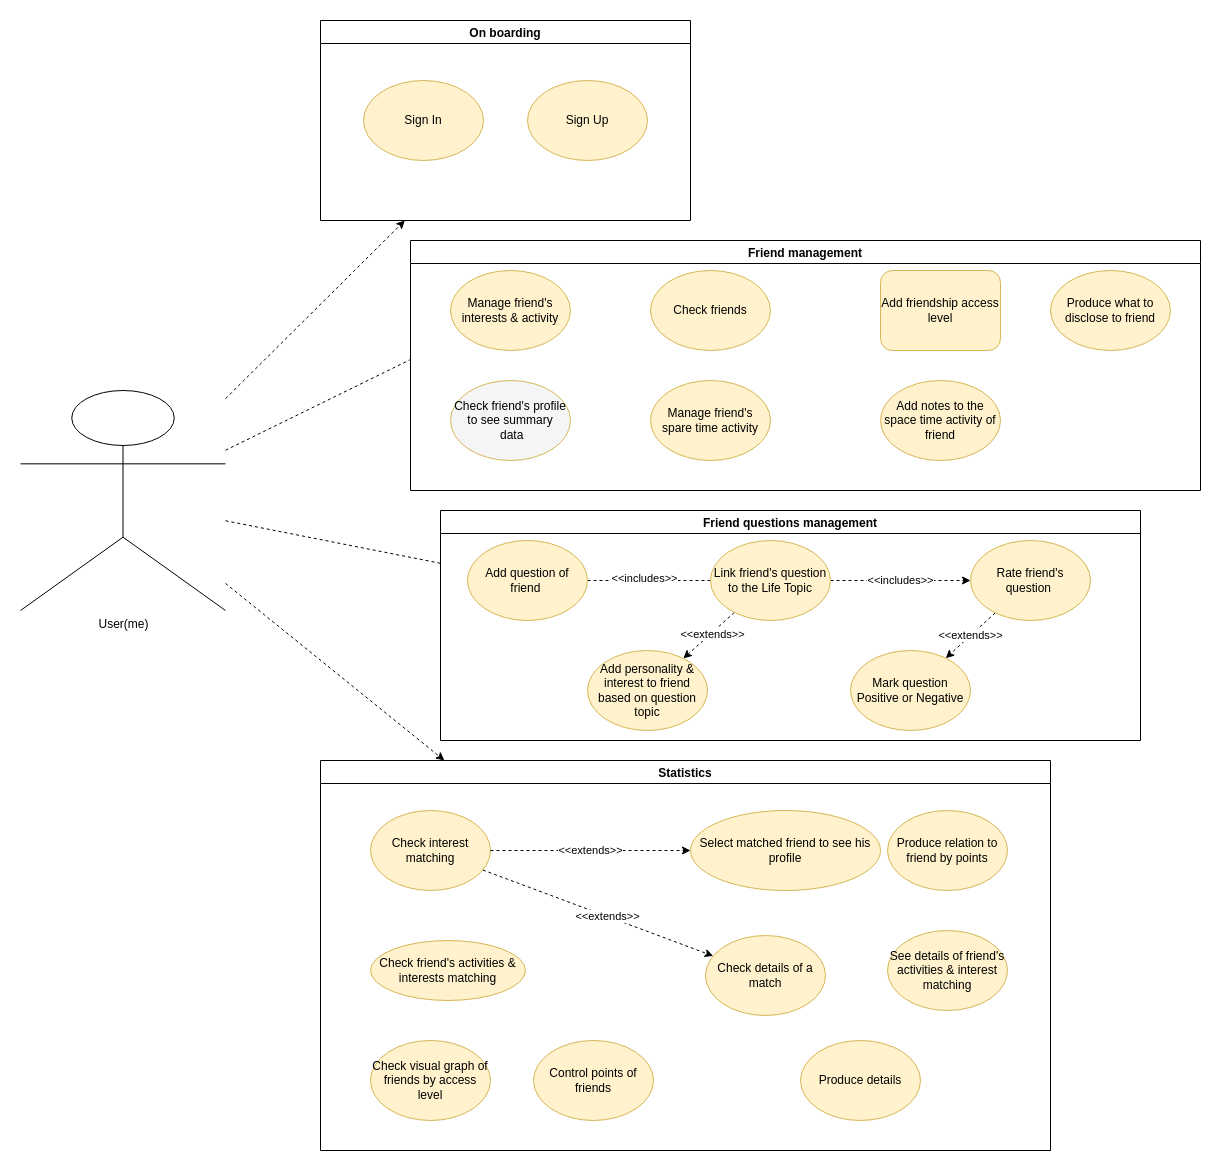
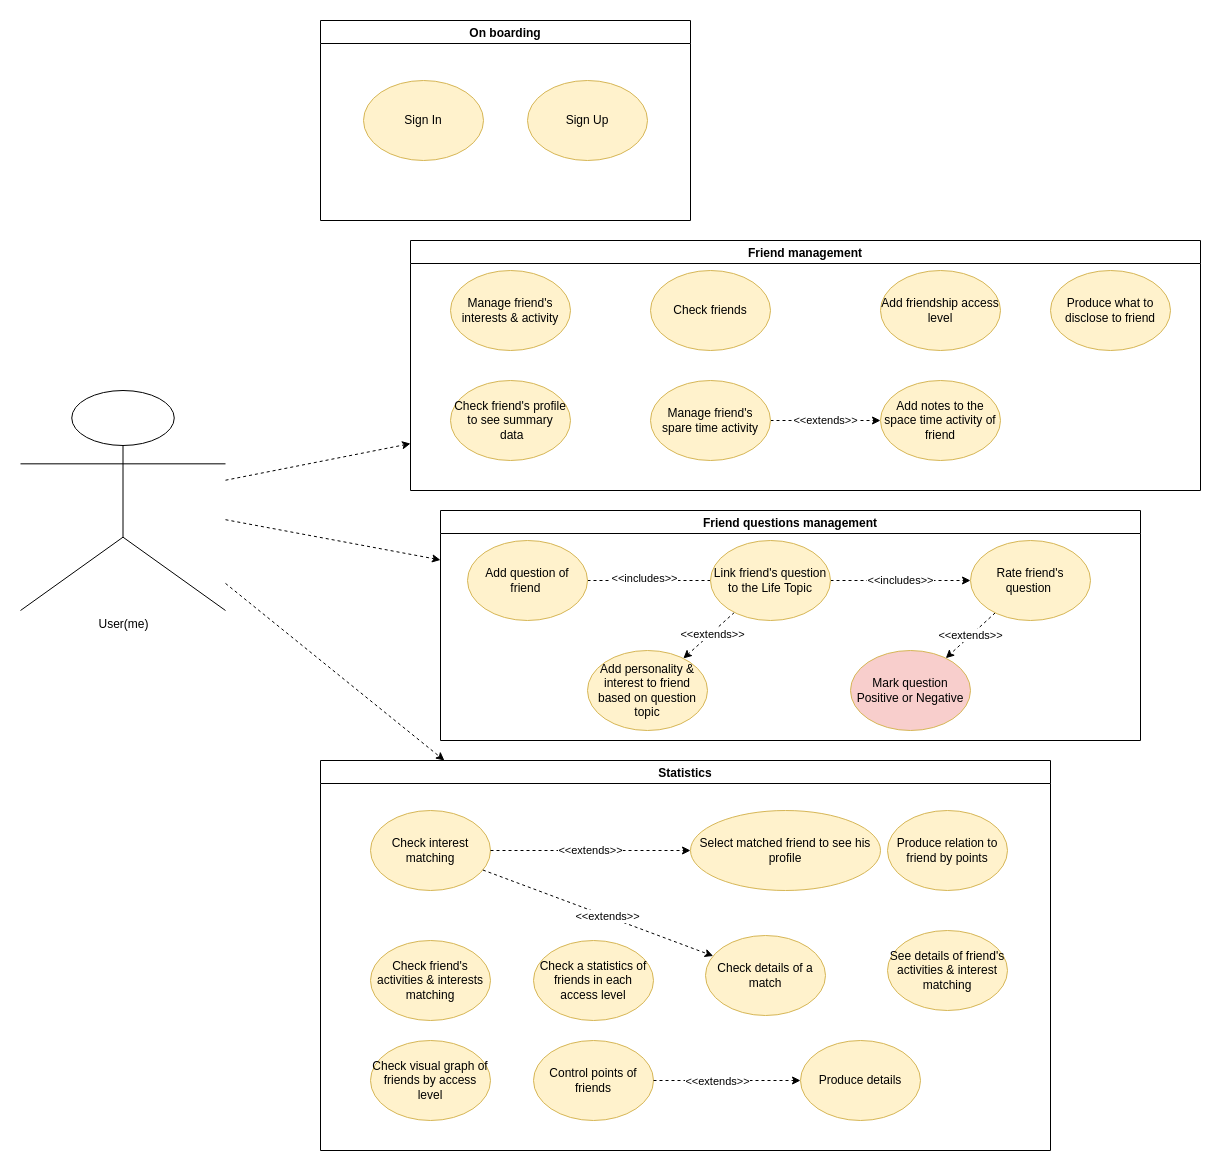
(941, 311) -> (941, 311)
(313, 312) -> none
(318, 405) -> (315, 463)
(511, 421) -> (511, 421)
none -> (822, 421)
(333, 542) -> (330, 539)
(911, 691) -> (911, 691)
(448, 971) -> (431, 981)
none -> (594, 981)
none -> (724, 1081)
